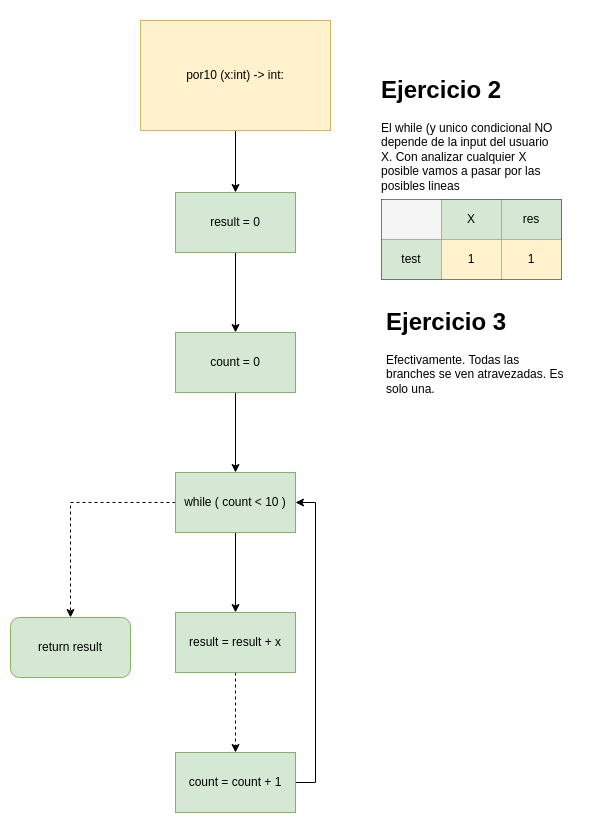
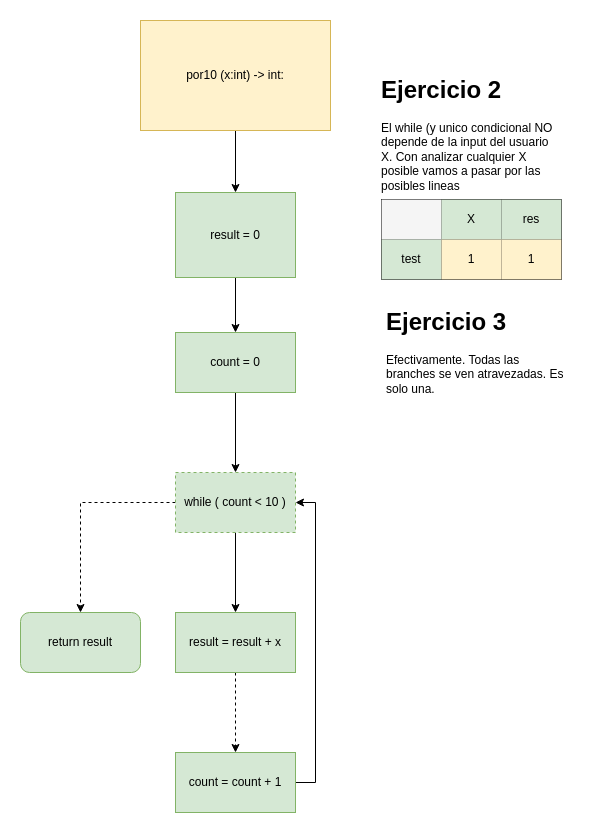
(236, 223) -> (236, 235)
(236, 503) -> (236, 503)
(71, 648) -> (81, 643)
